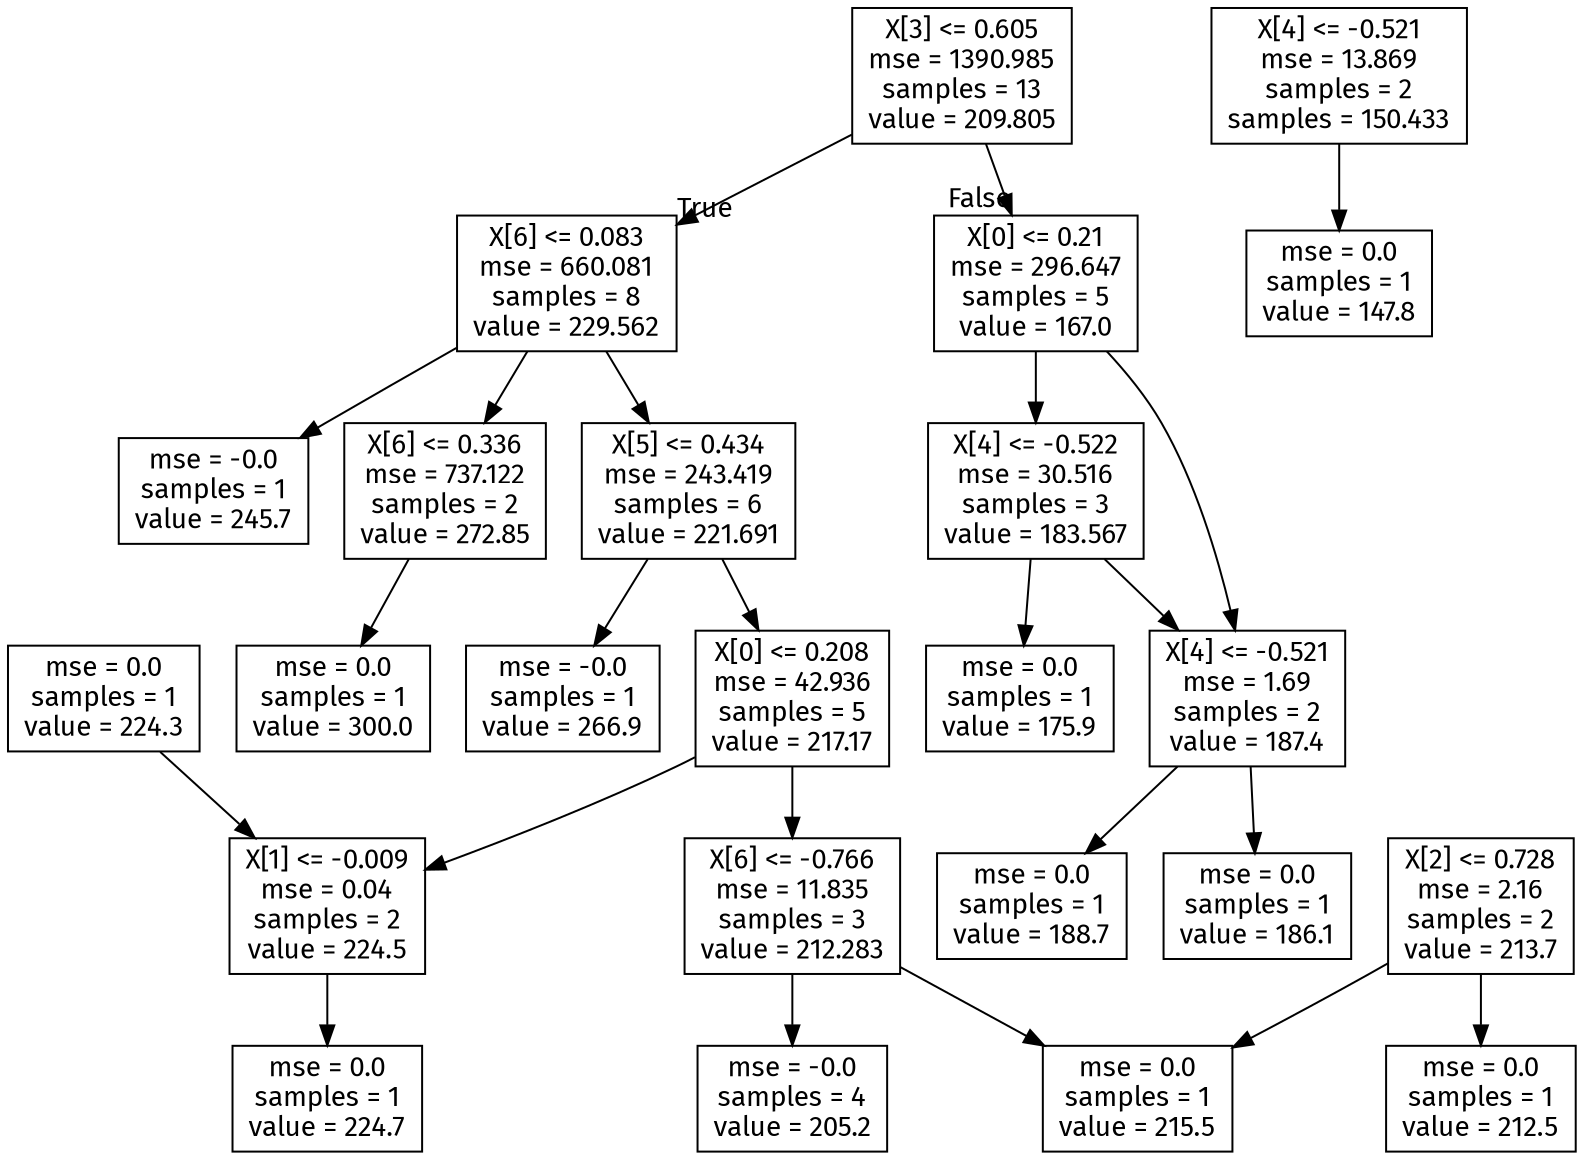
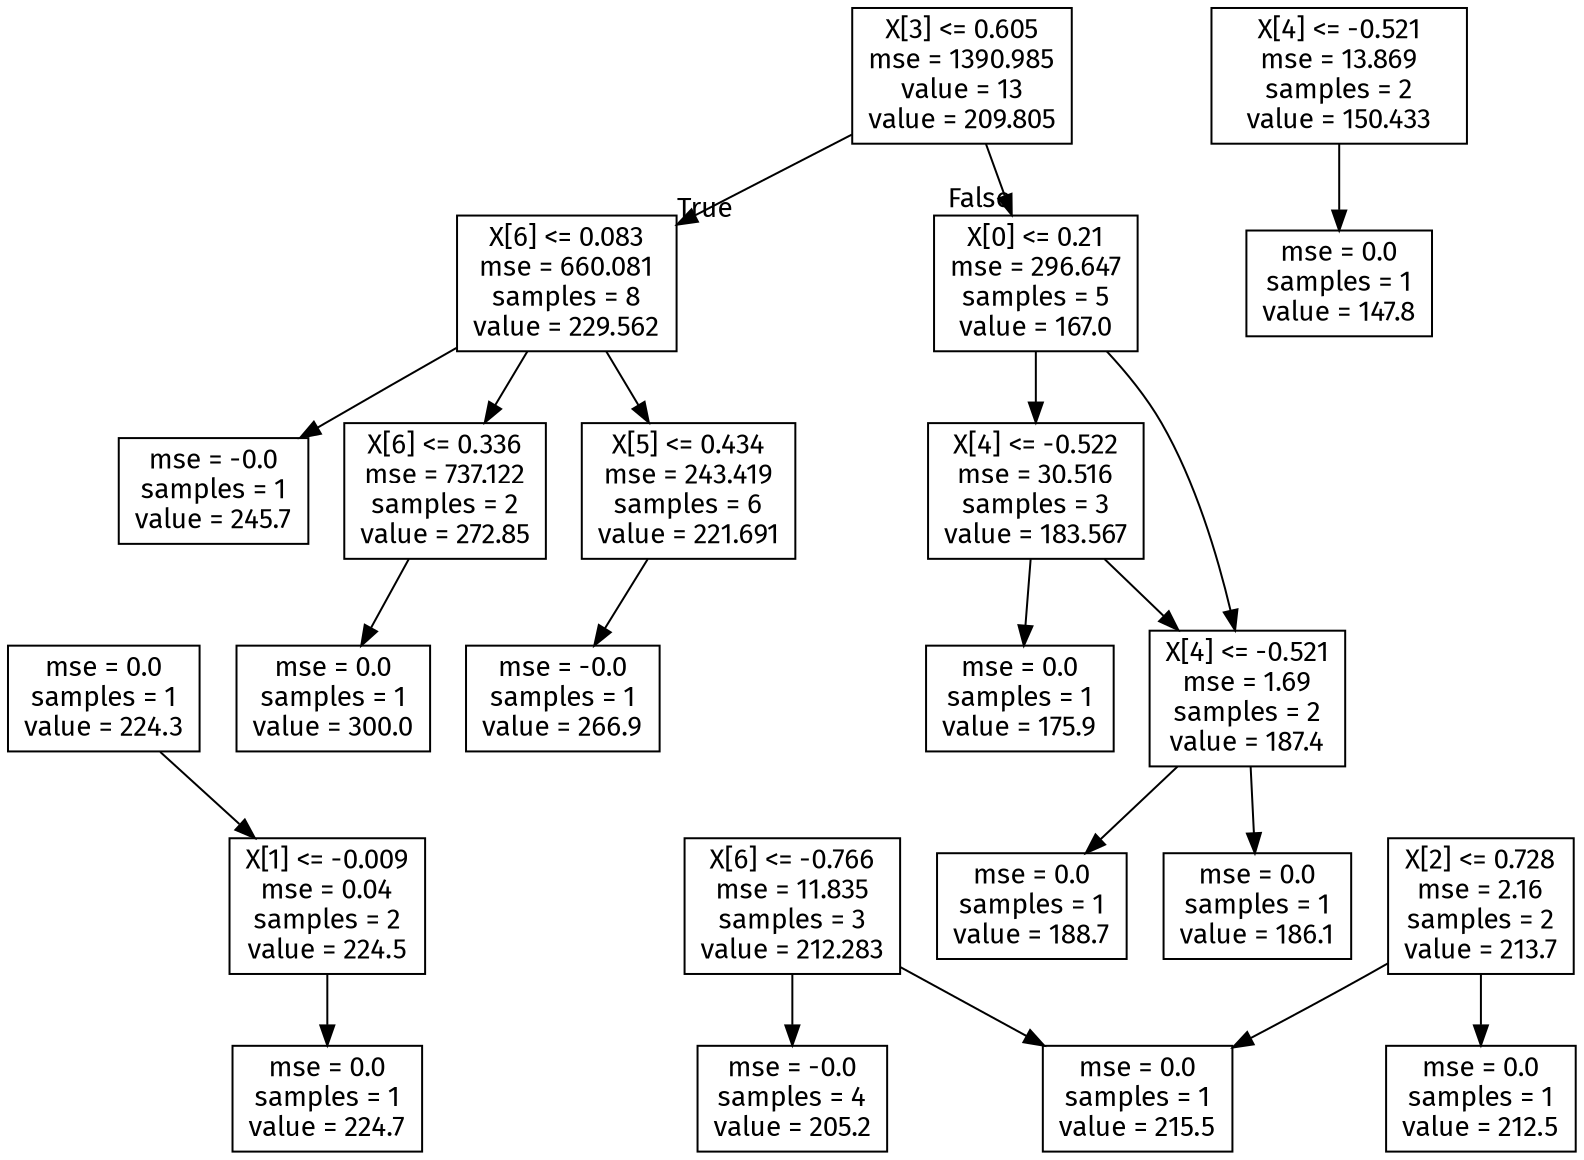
(962, 76) -> (962, 76)
(1339, 76) -> (1339, 76)
(792, 699) -> none
